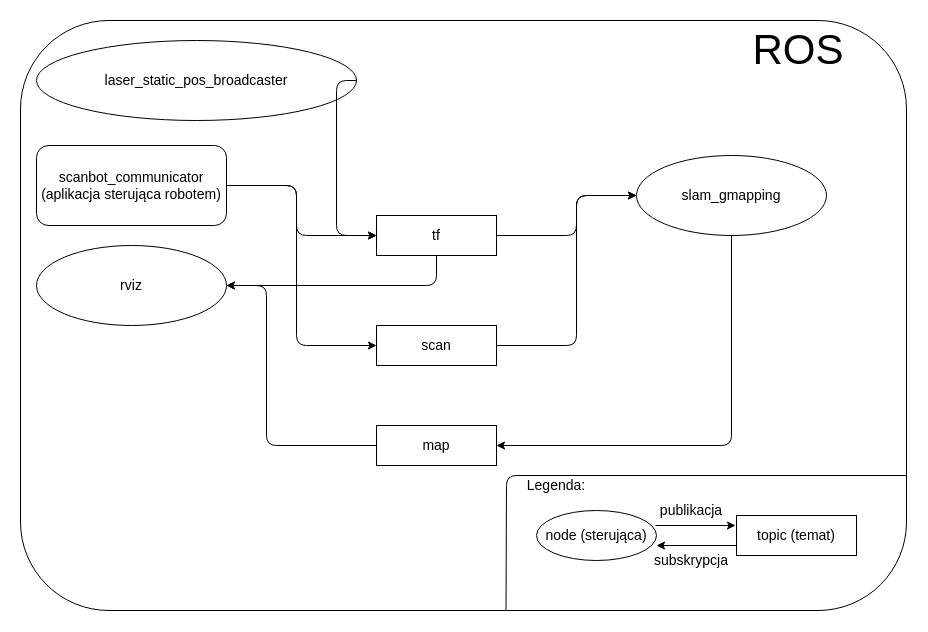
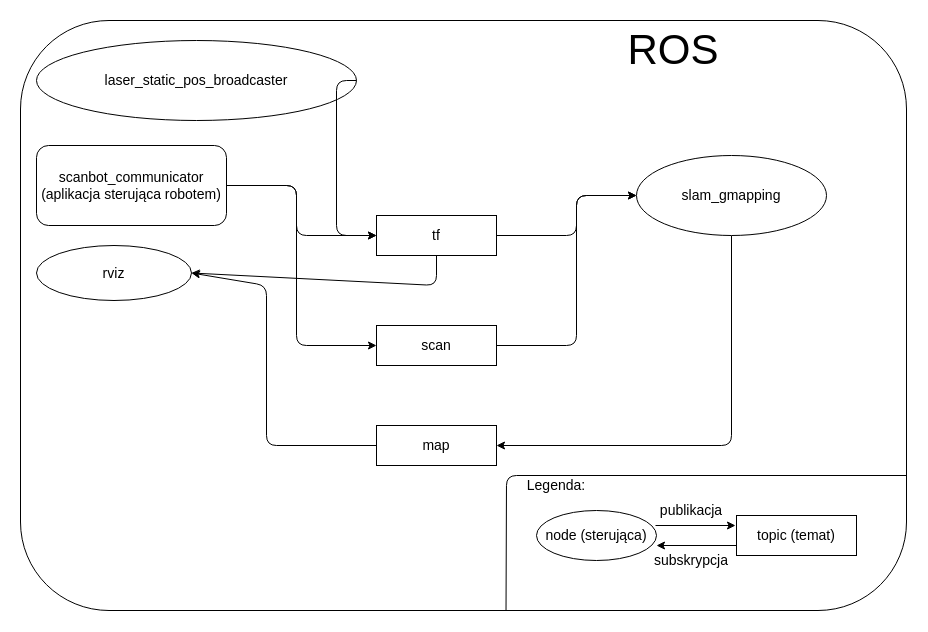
(799, 51) -> (674, 51)
(132, 286) -> (114, 273)
